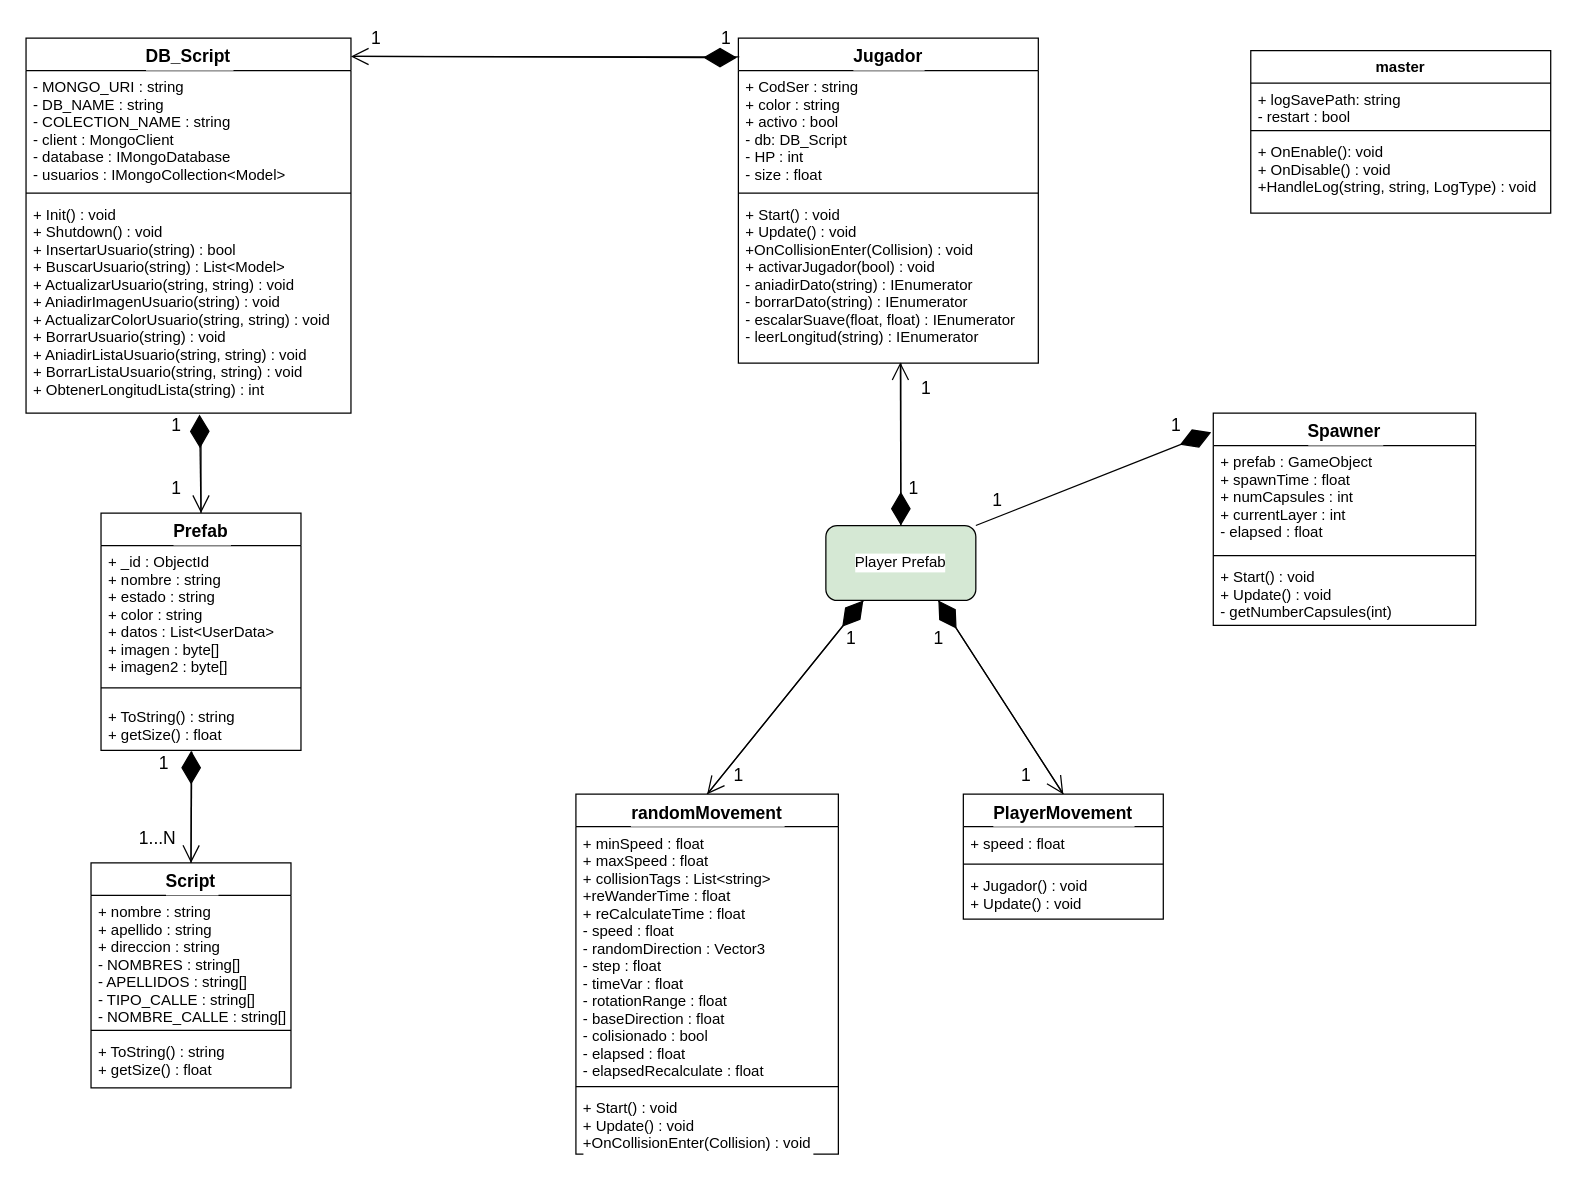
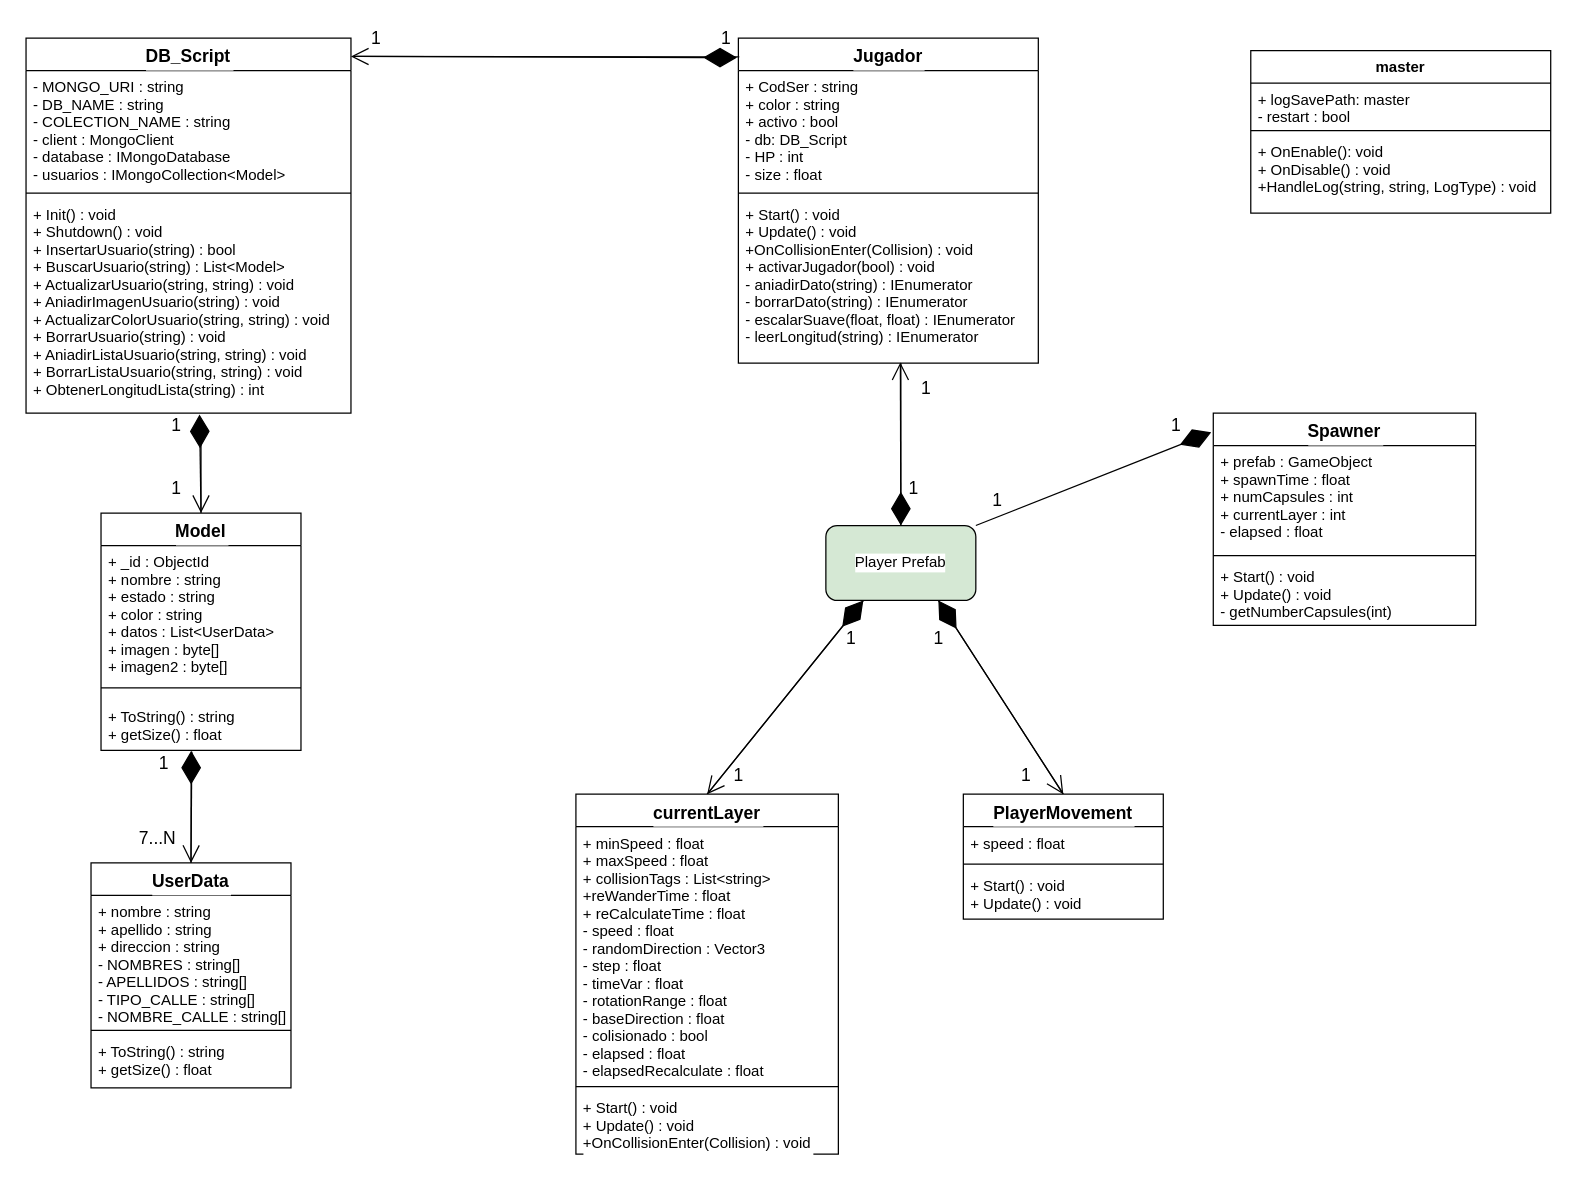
(1336, 100) -> (1338, 100)
(200, 532) -> (200, 532)
(706, 813) -> (706, 813)
(158, 838) -> (158, 838)
(190, 882) -> (190, 882)
(1036, 886) -> (1027, 886)
